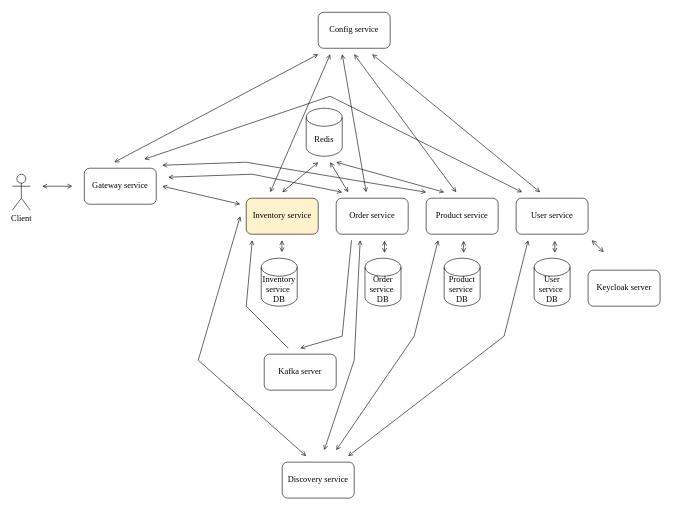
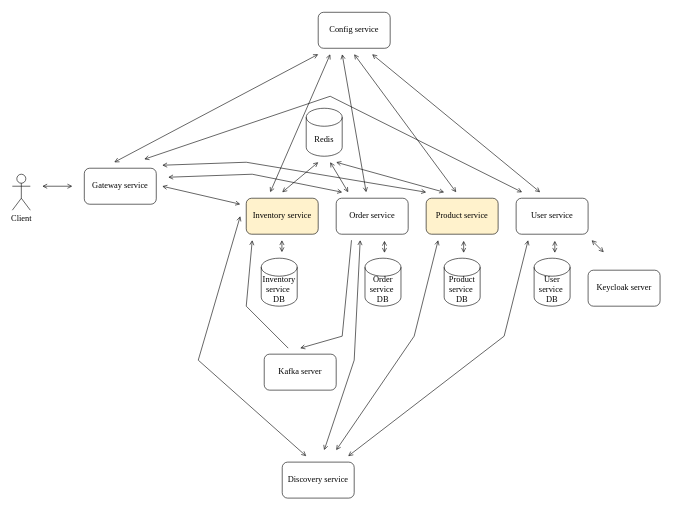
(462, 216) -> (462, 216)
